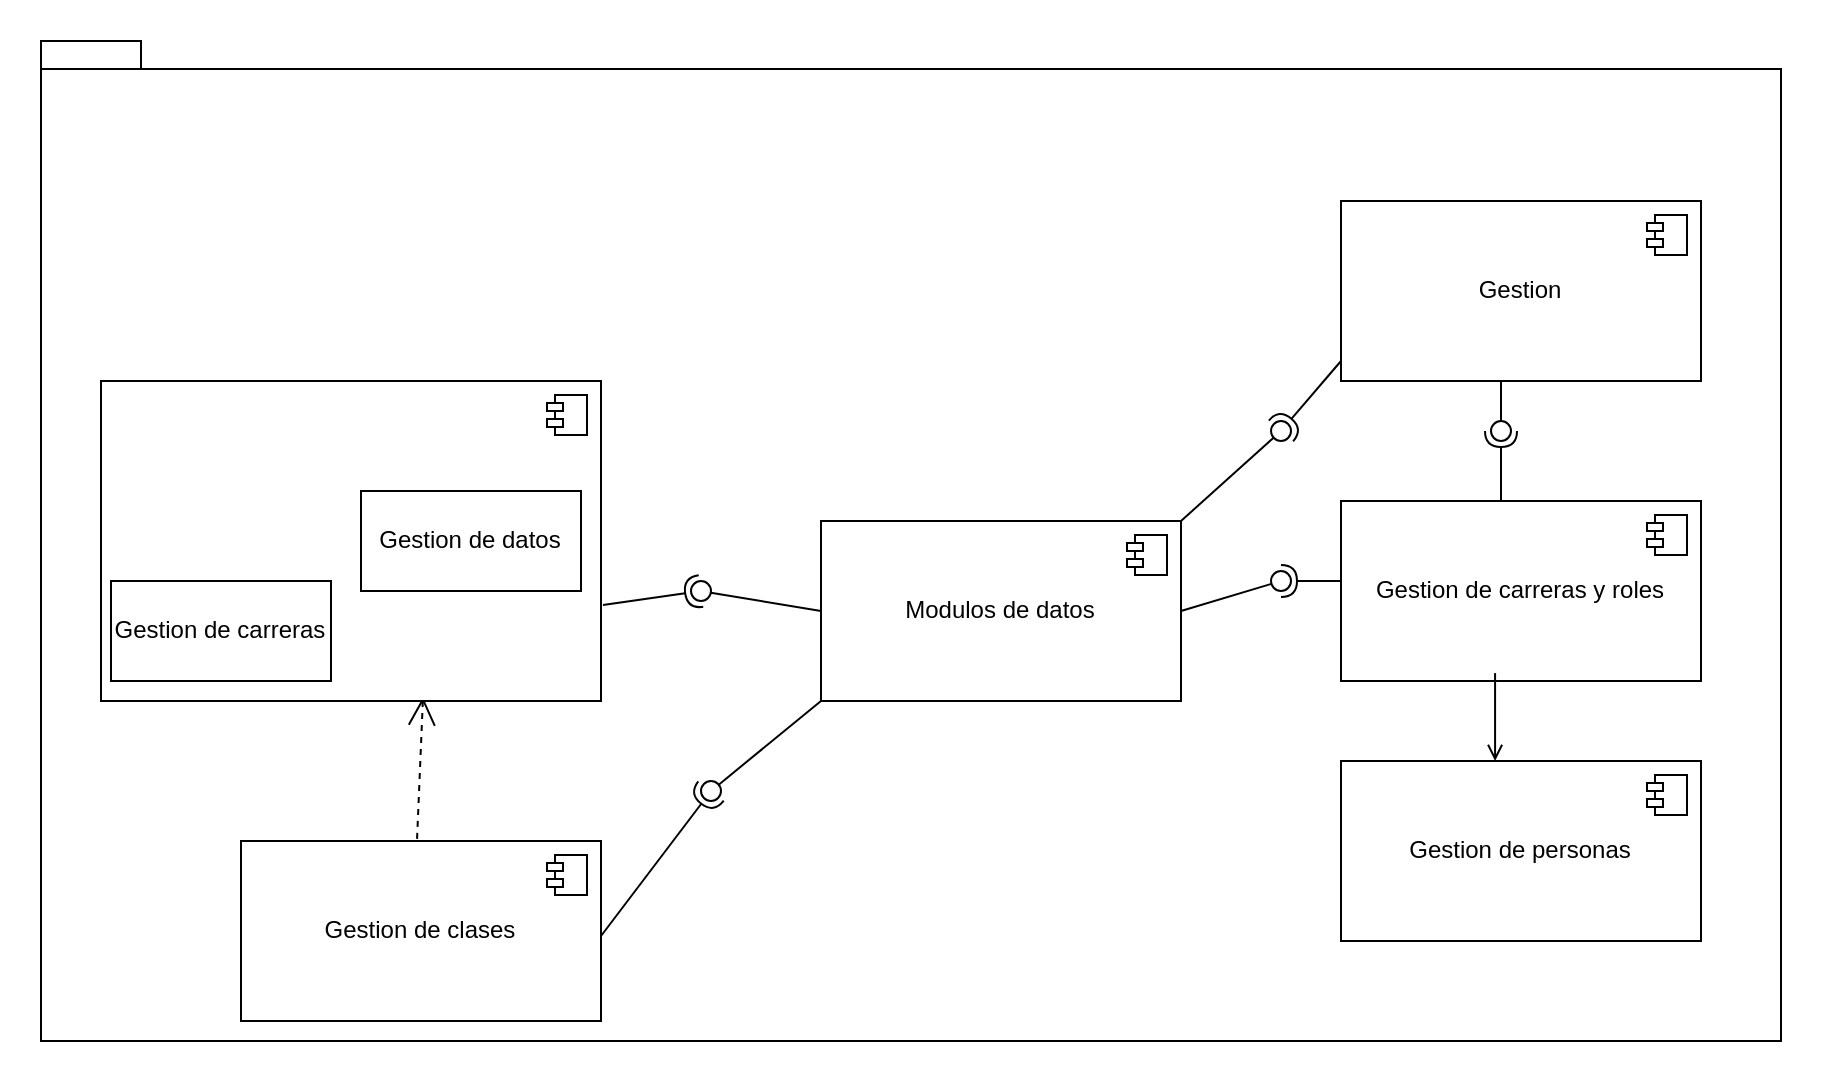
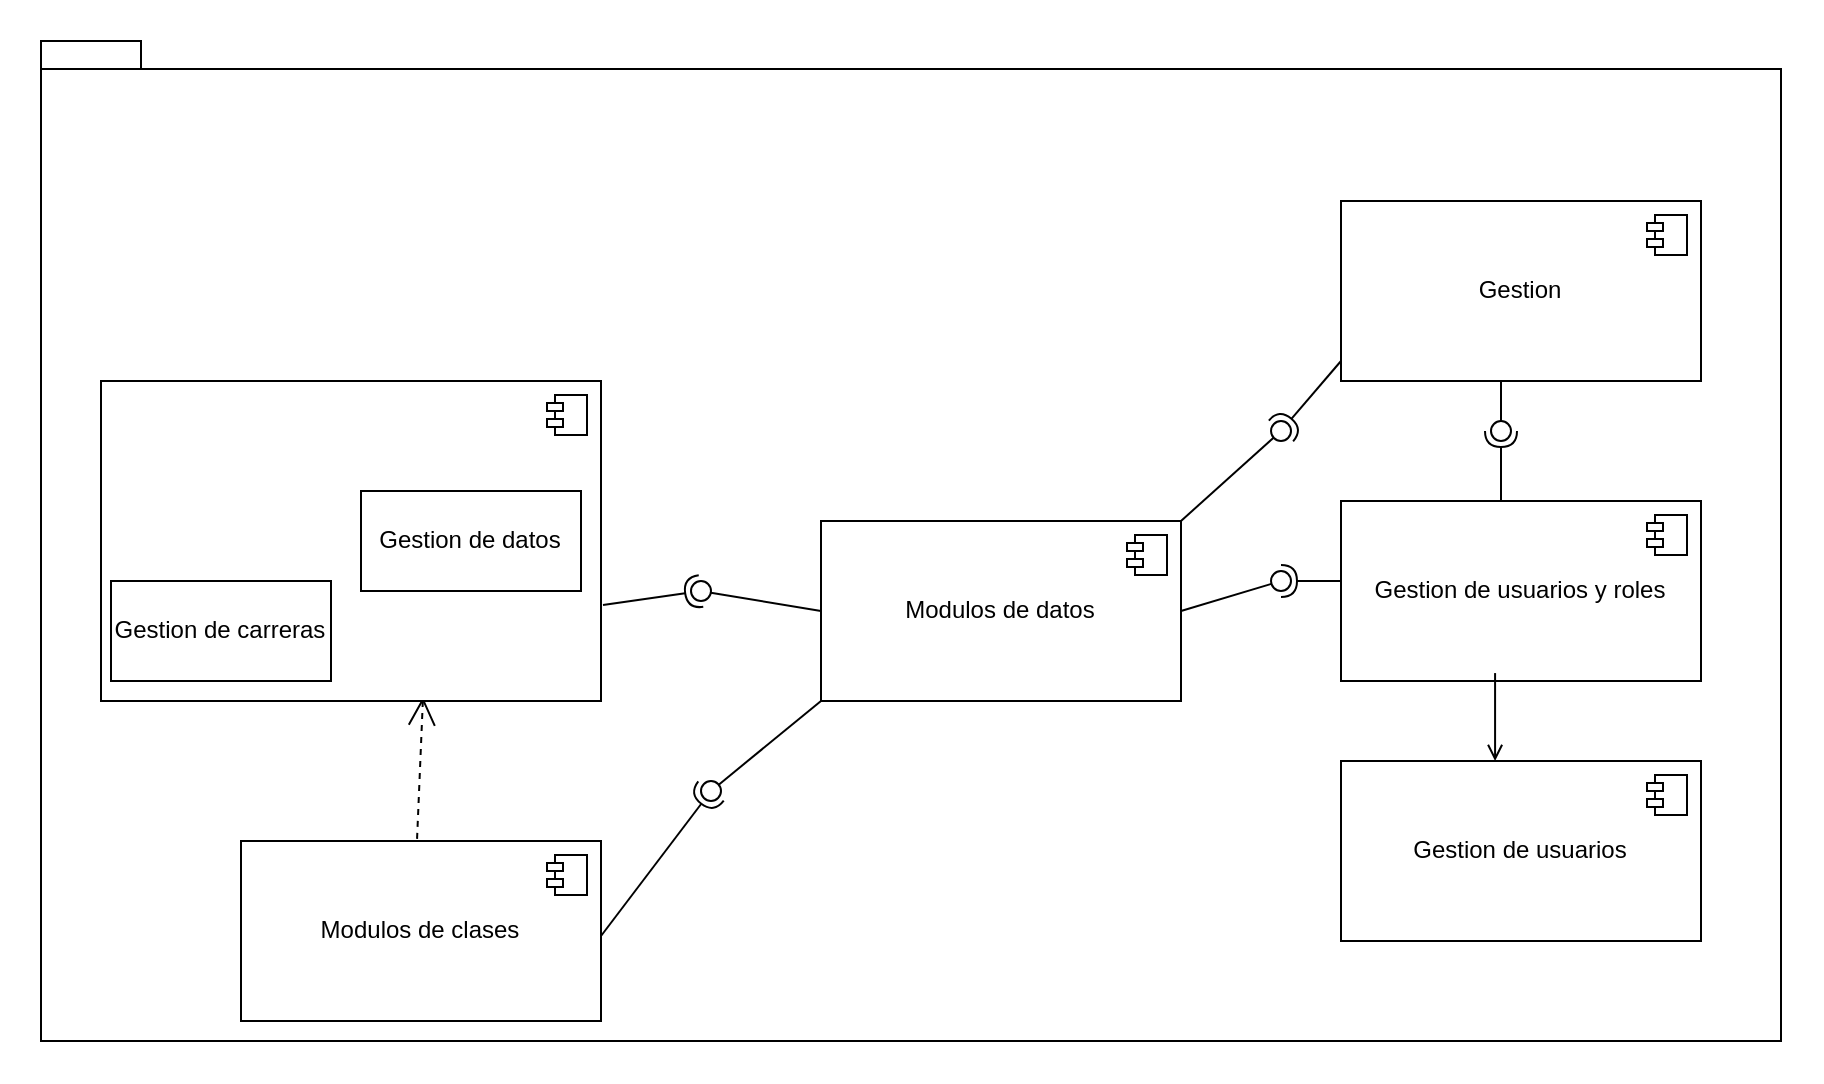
(1521, 591) -> (1521, 591)
(1521, 851) -> (1521, 851)
(421, 931) -> (421, 931)
